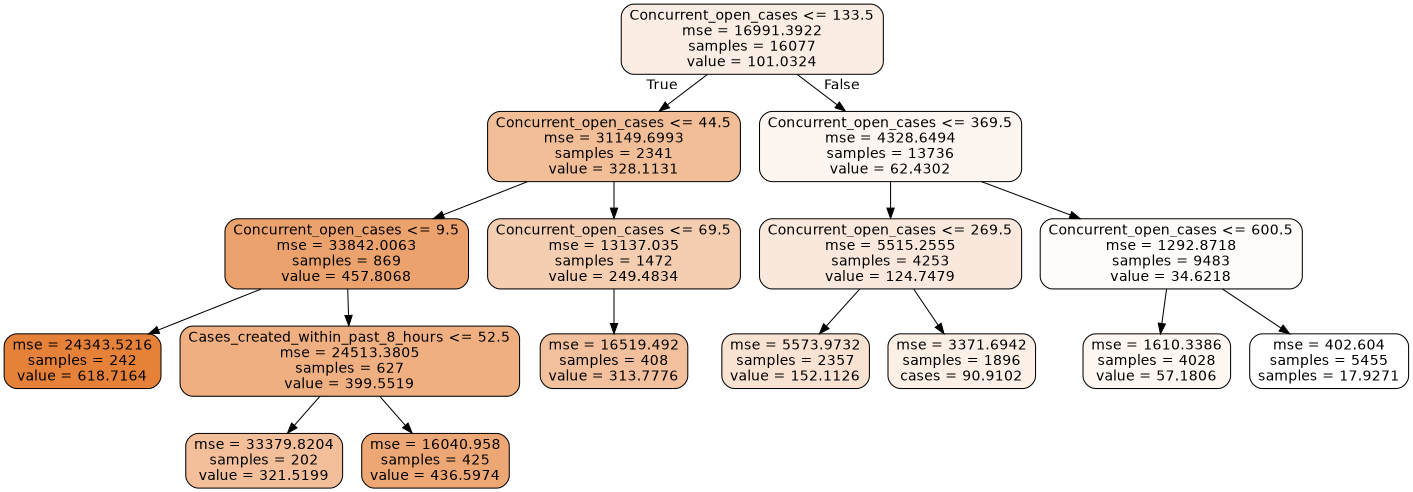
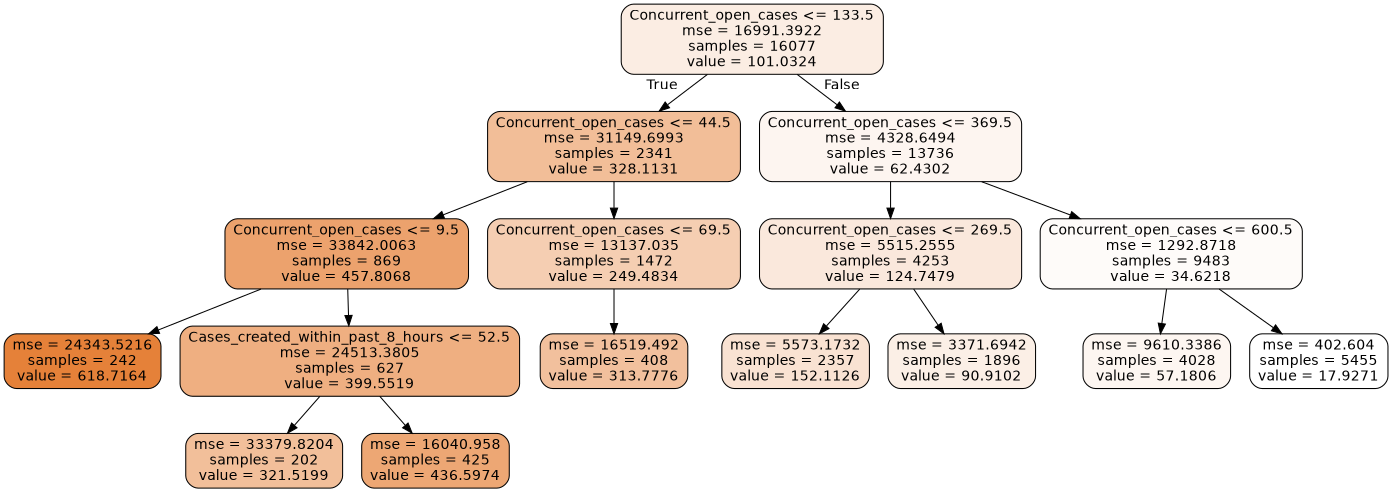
(796, 361) -> (796, 361)
(962, 361) -> (962, 361)
(1157, 361) -> (1157, 361)
(1329, 361) -> (1319, 361)
